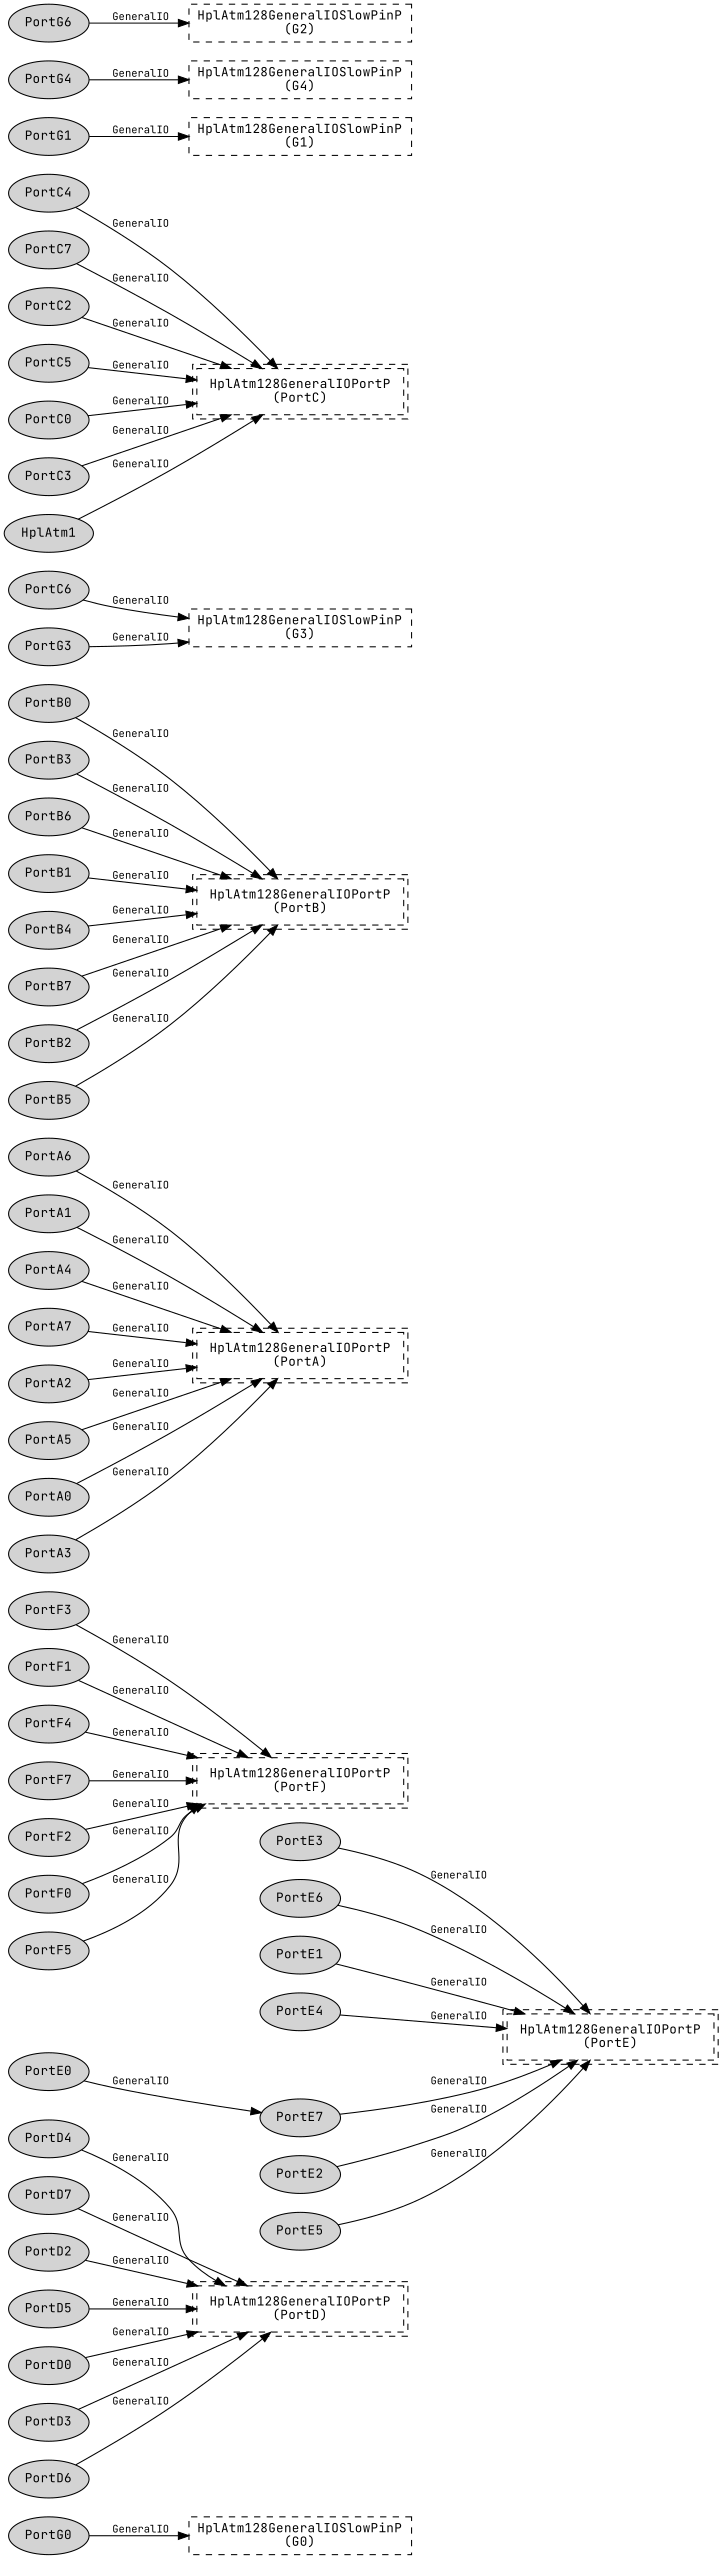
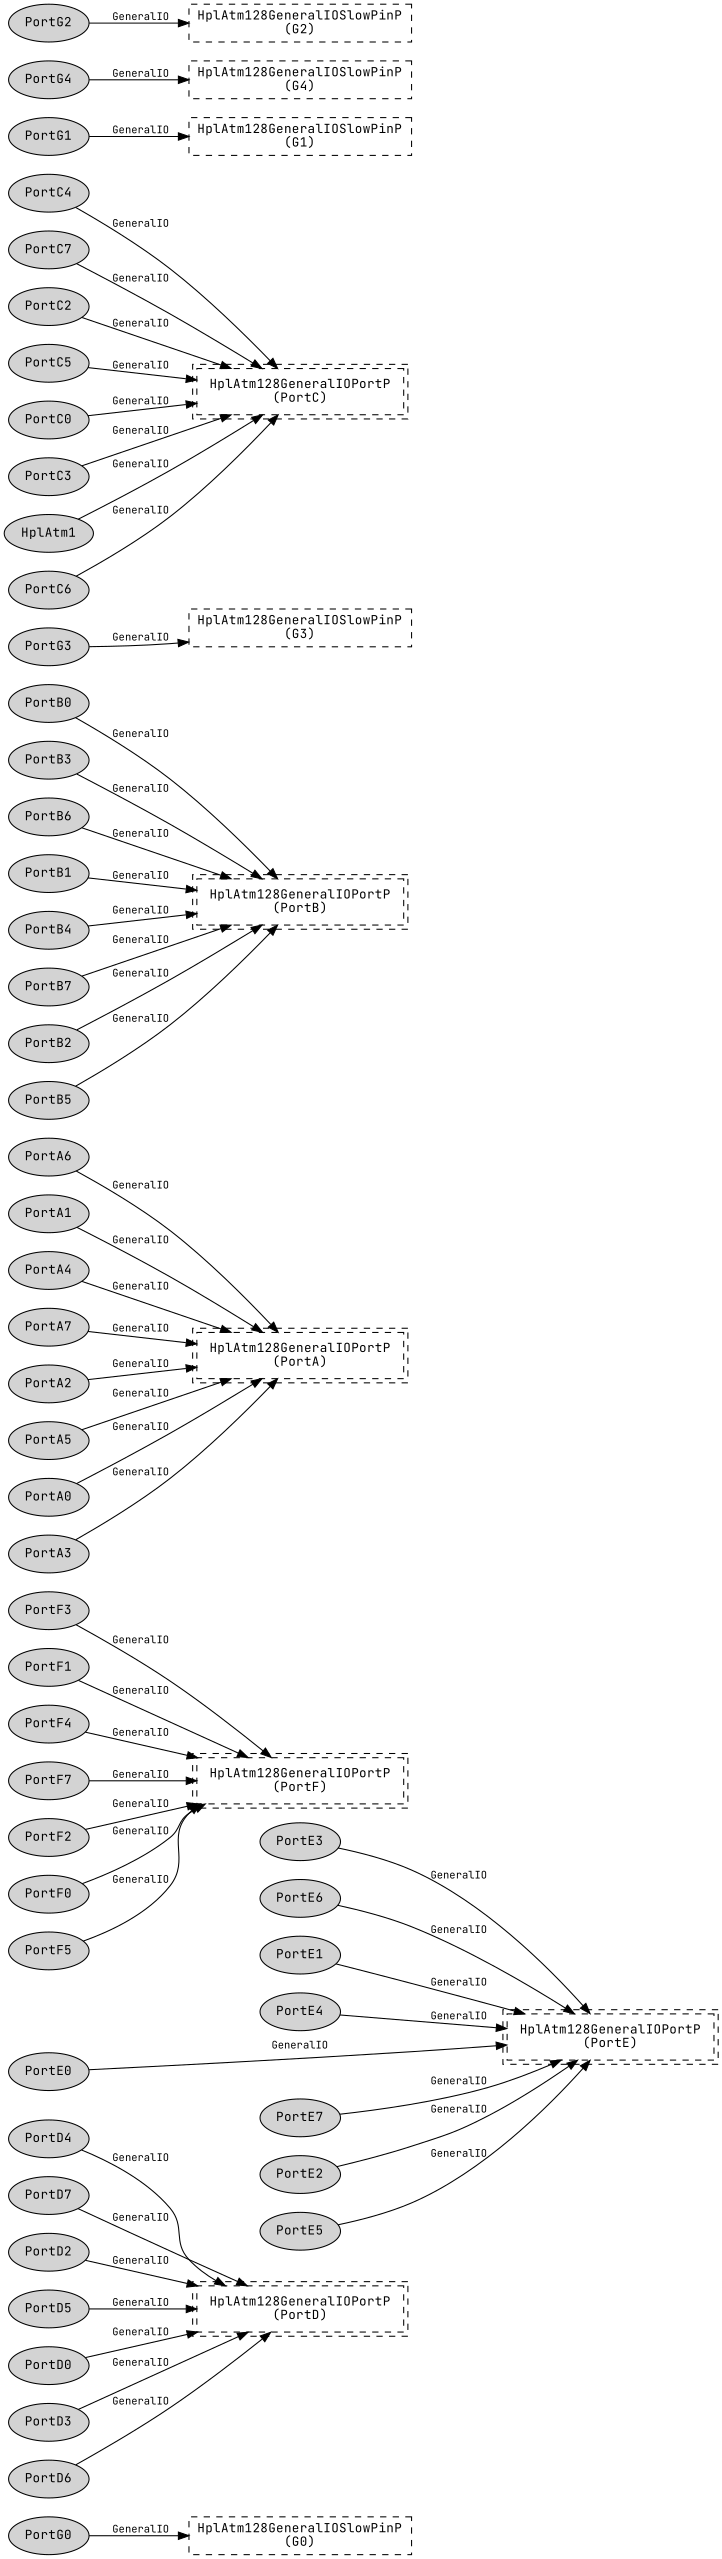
(49, 23) -> (49, 23)
(130, 610) -> (180, 508)
(167, 2098) -> (293, 2059)
